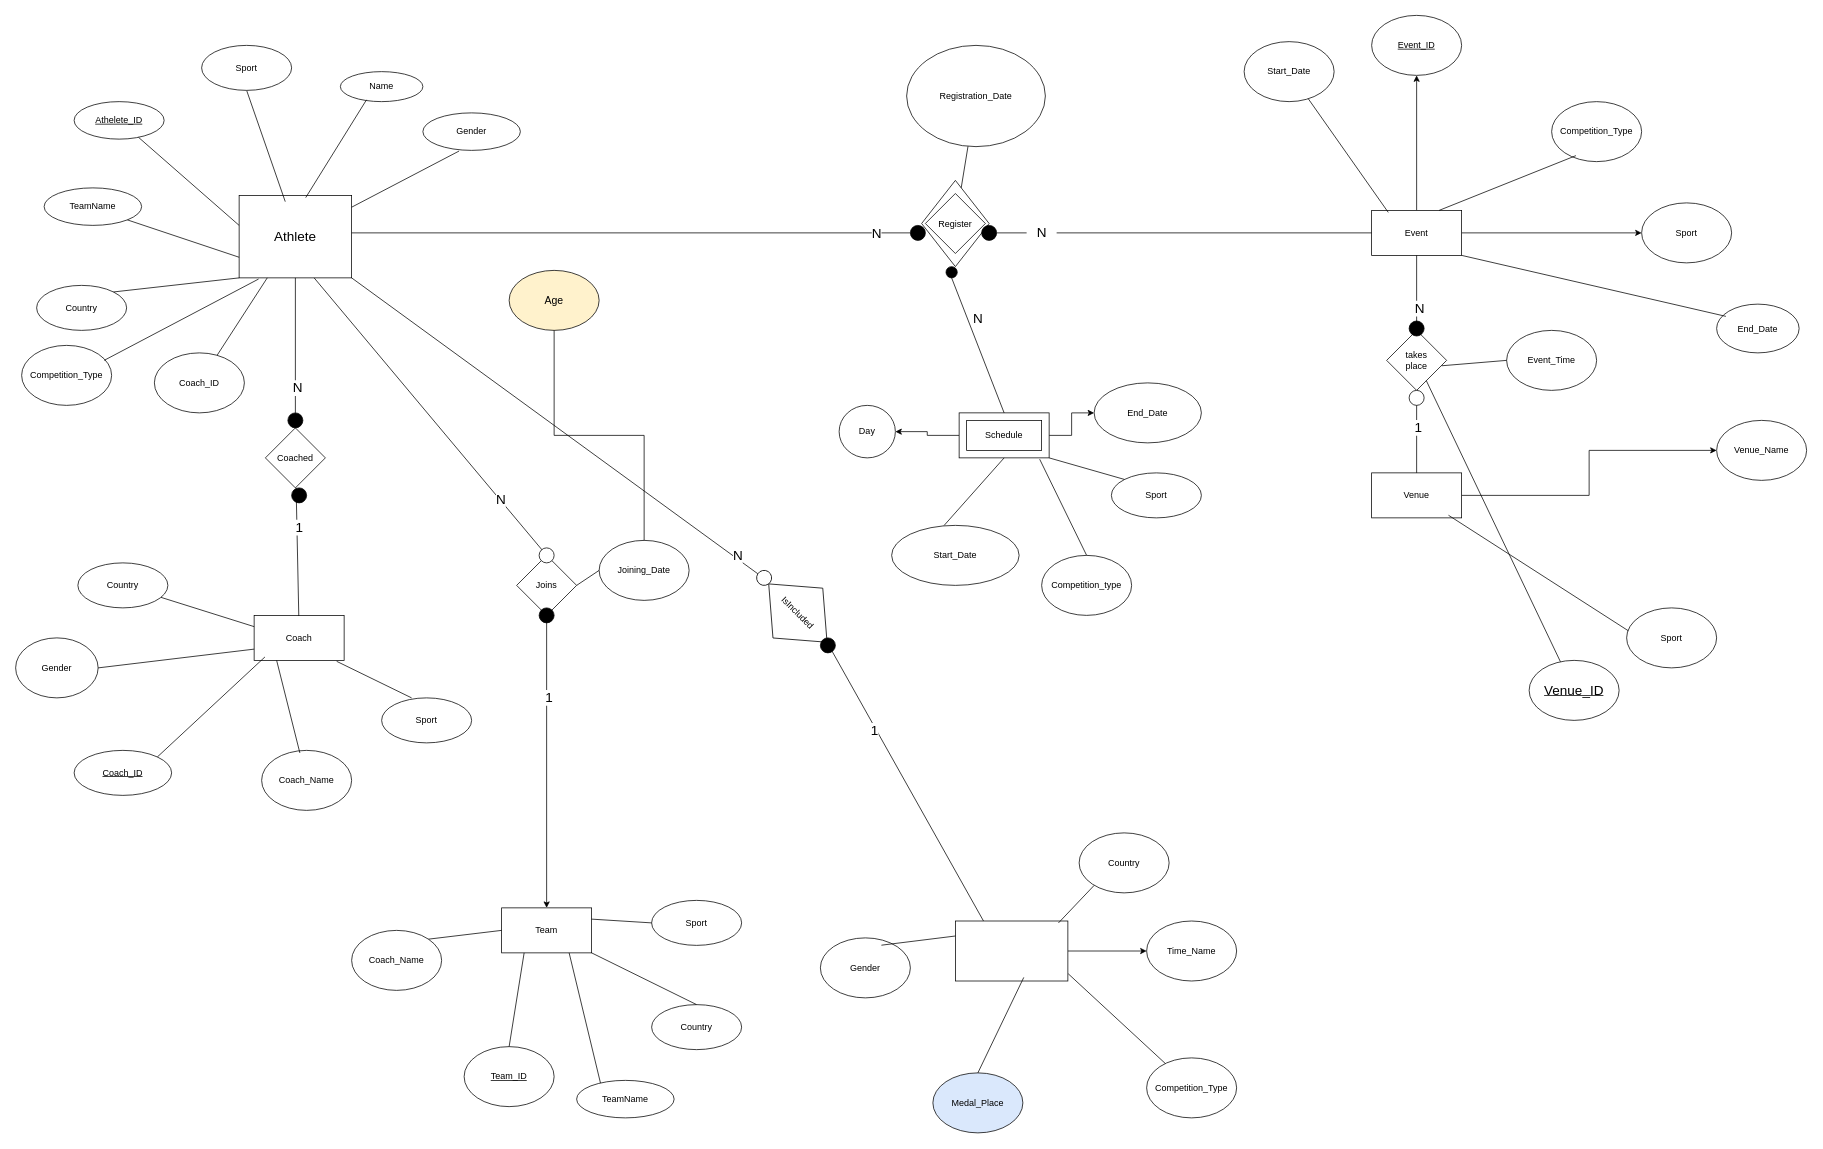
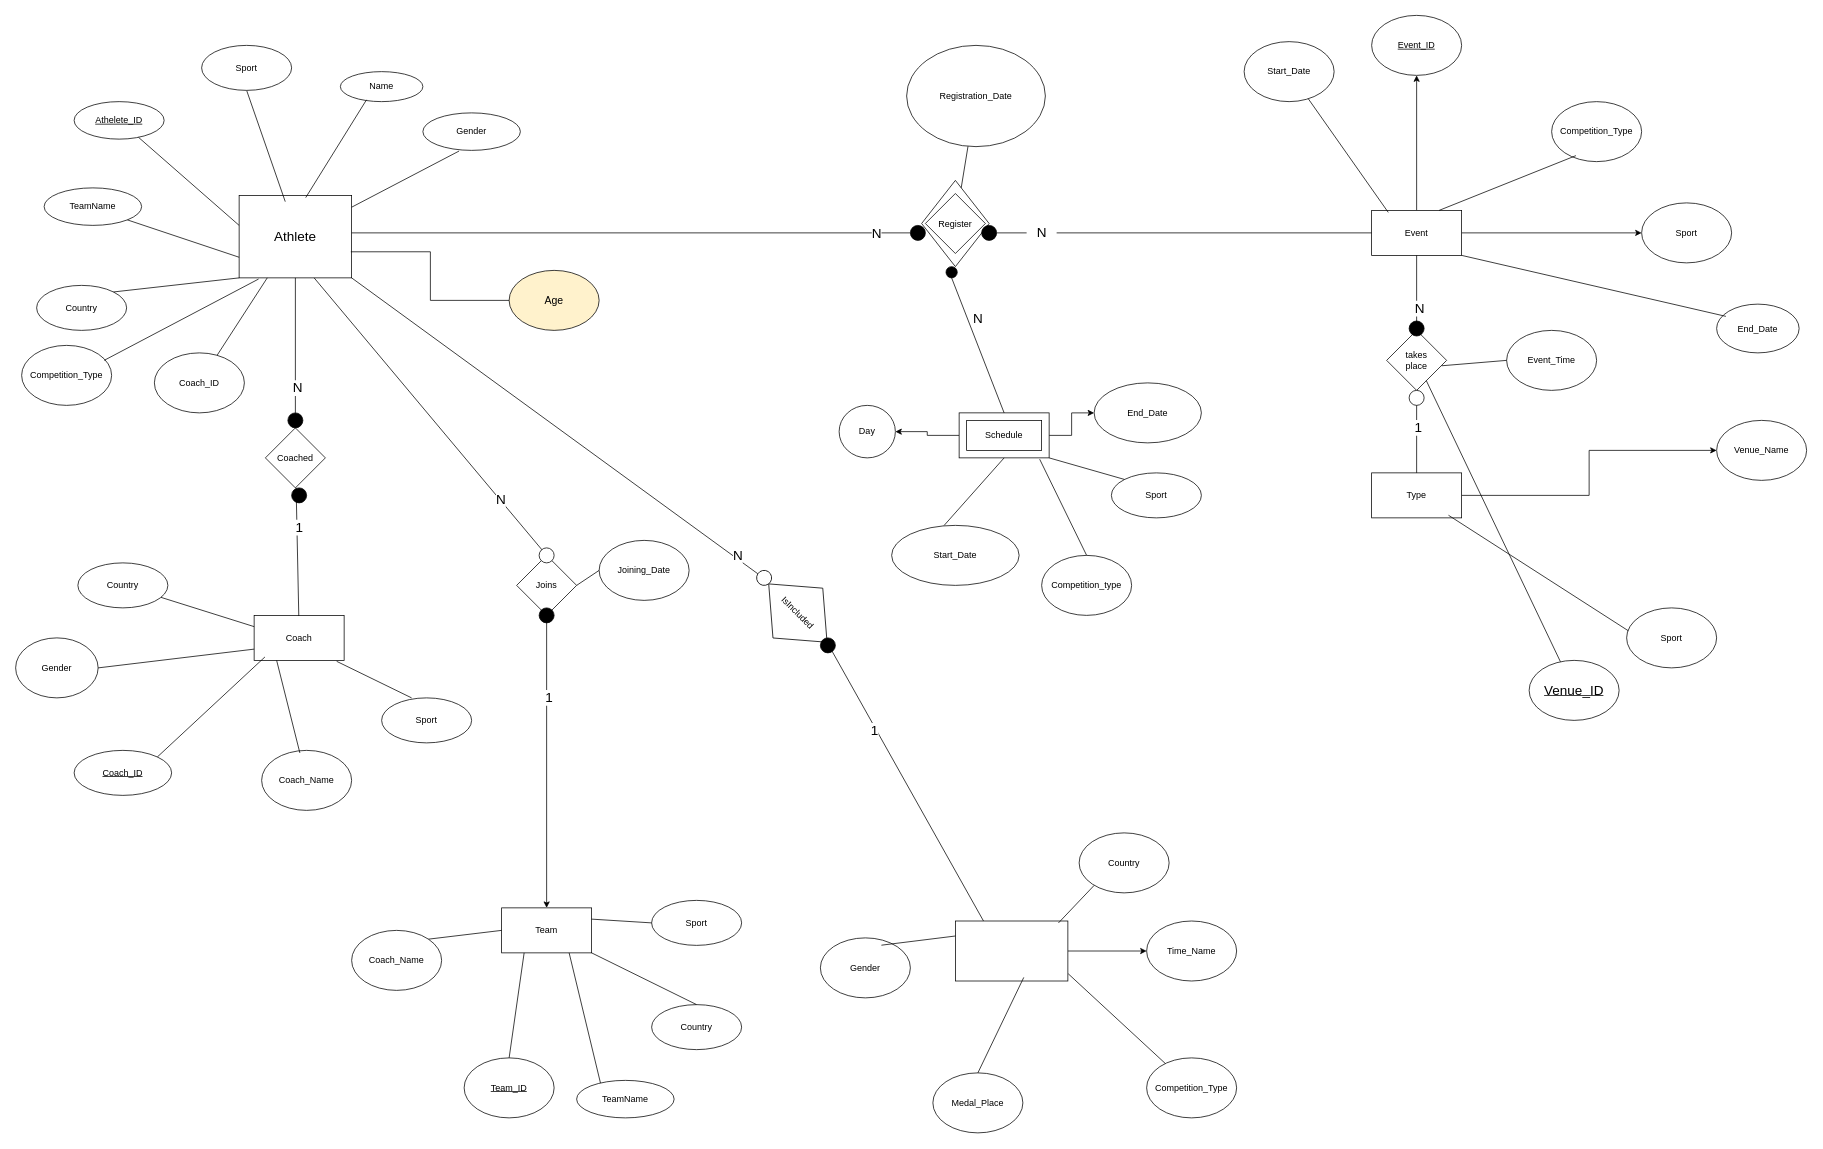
(599, 435) -> (430, 276)
(1416, 495) -> (1416, 495)
(509, 1077) -> (509, 1088)
(978, 1103) -> (978, 1103)
